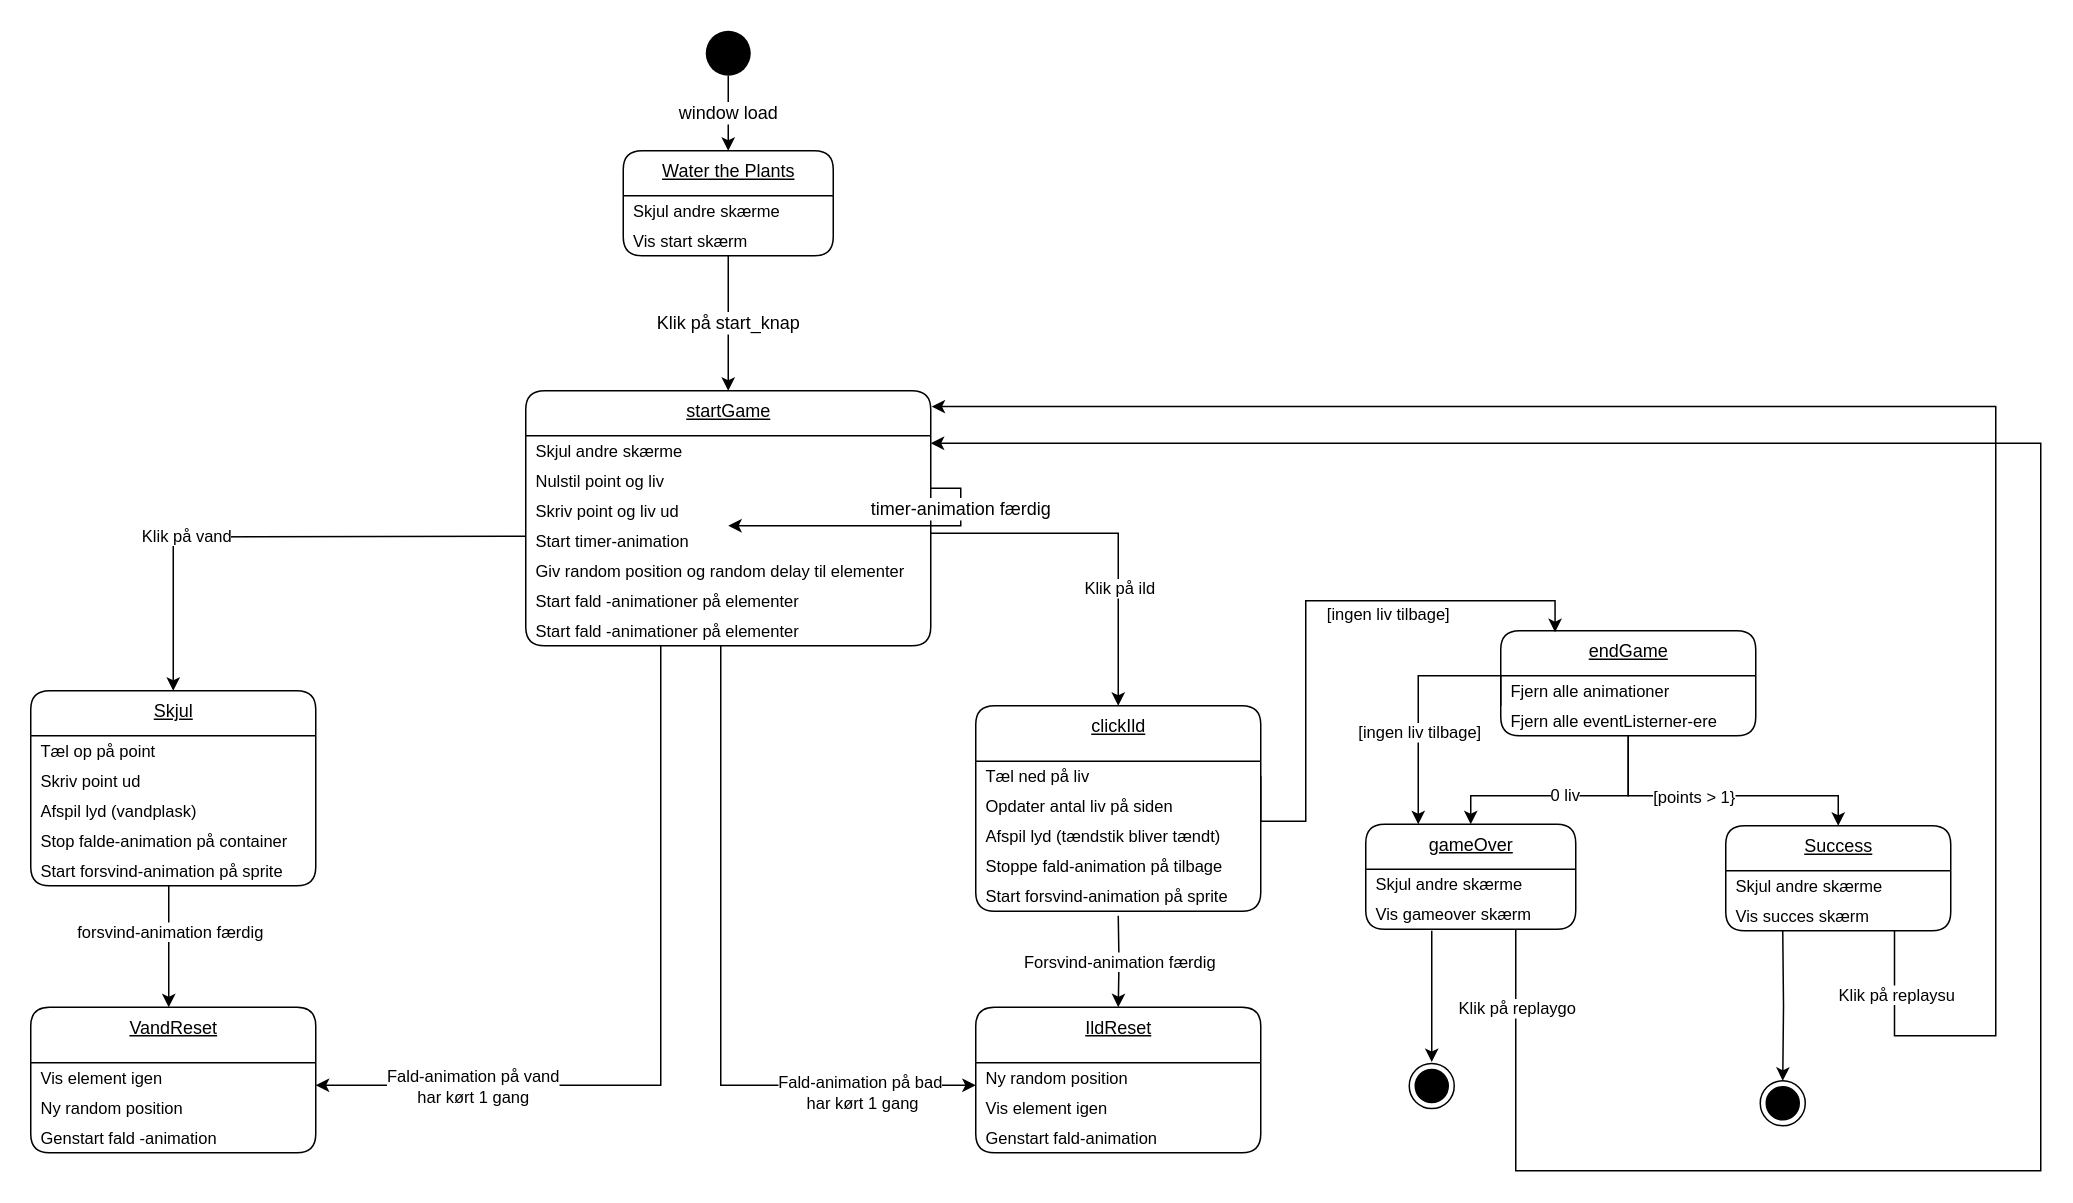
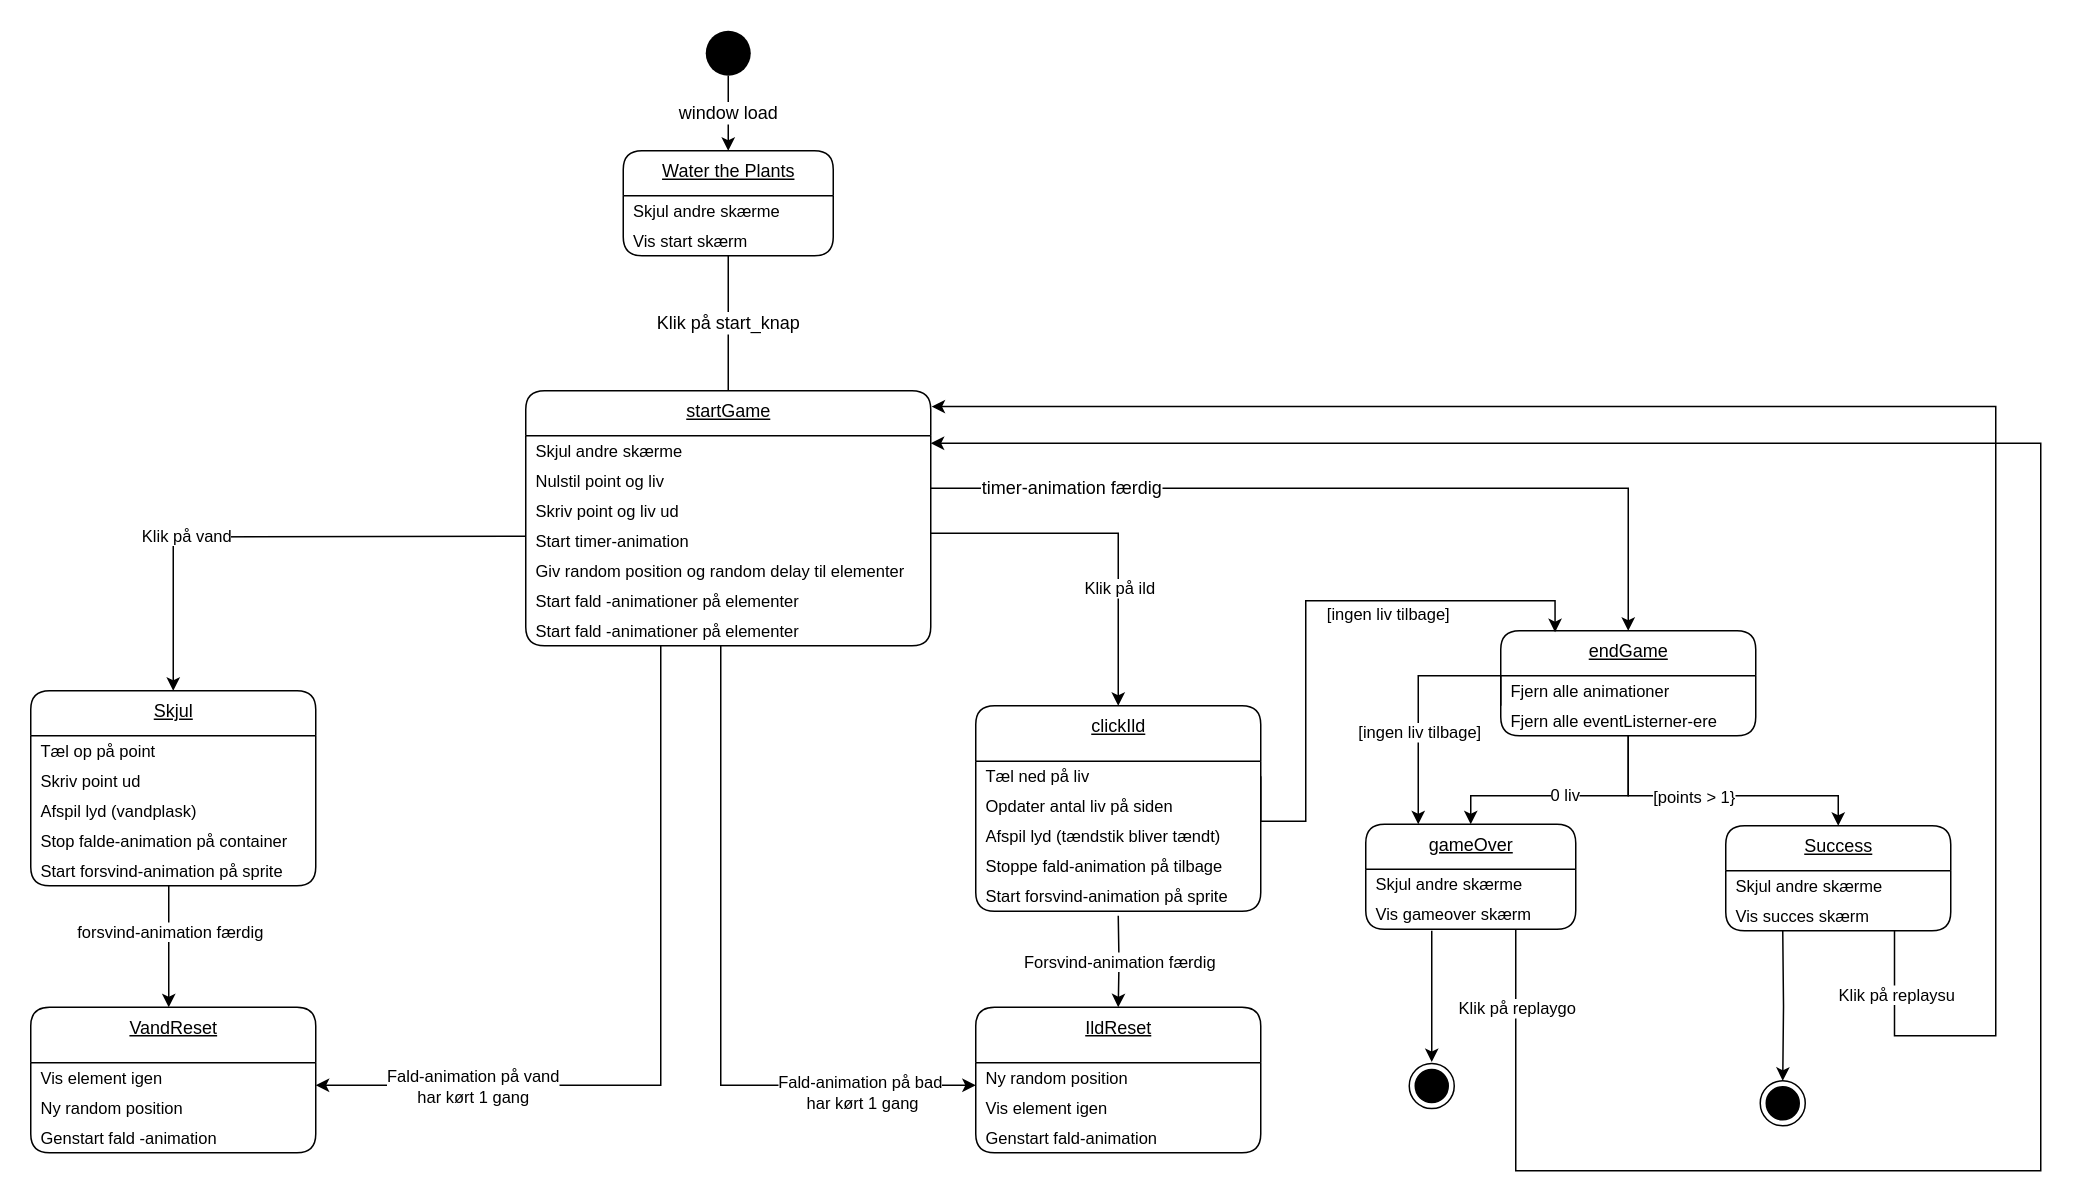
(728, 379) -> (728, 383)
(869, 526) -> (1359, 488)
